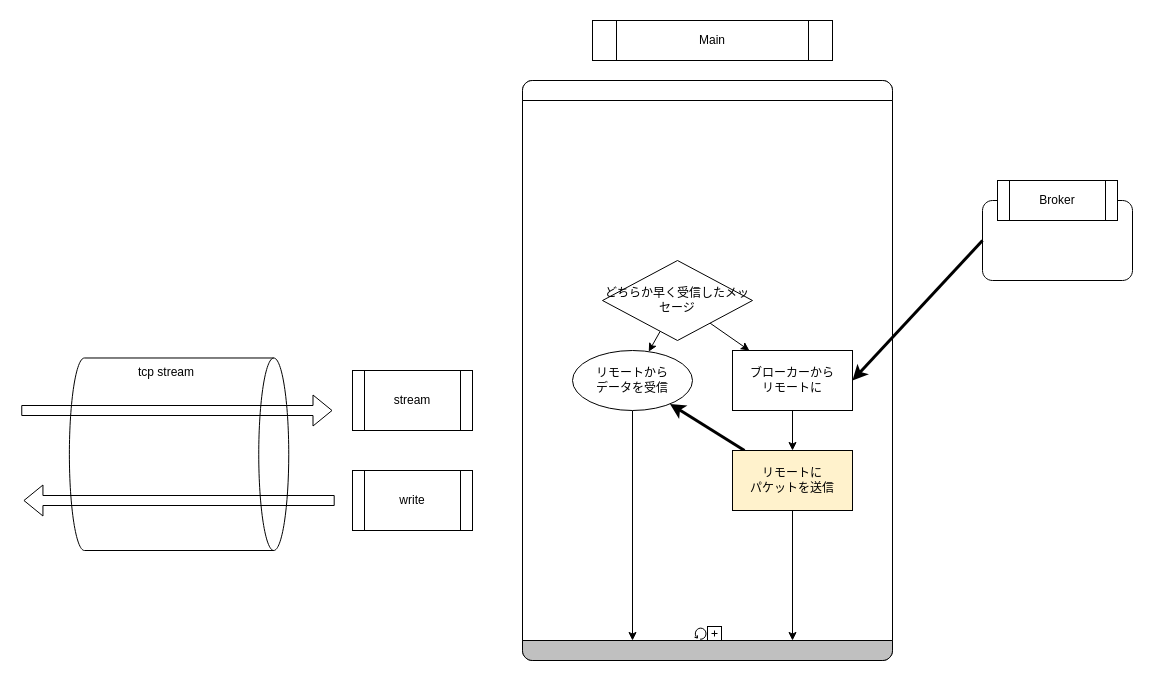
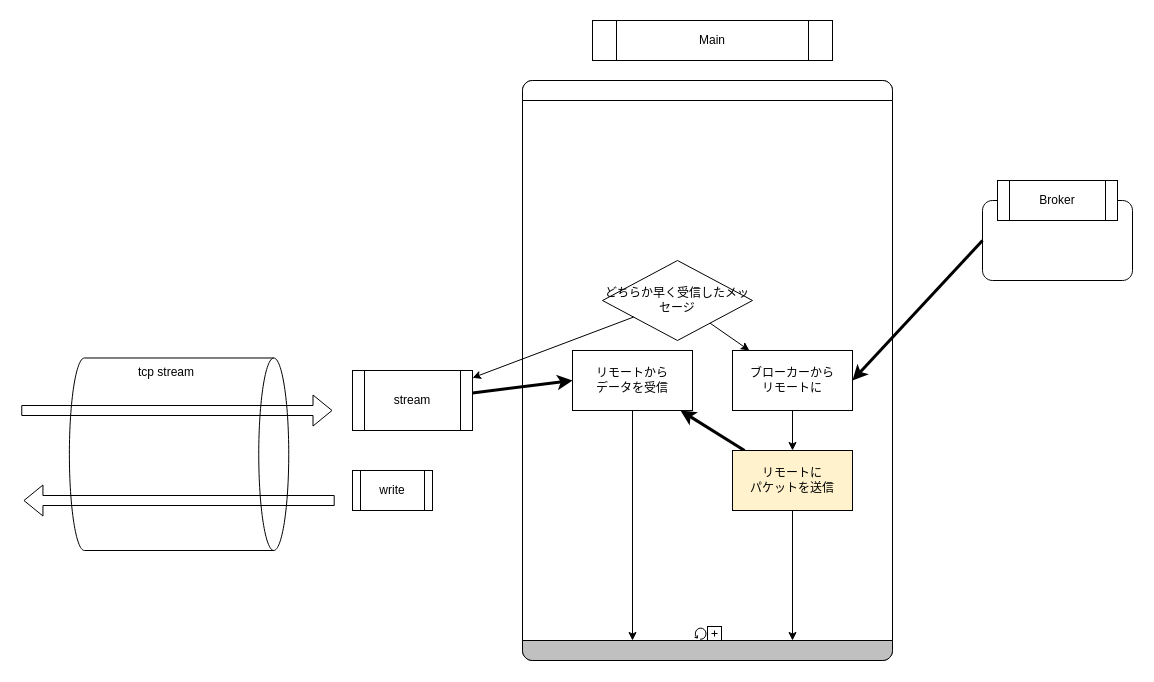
(656, 339) -> (556, 346)
(633, 381) -> (633, 381)
none -> (517, 387)
(413, 501) -> (393, 491)
